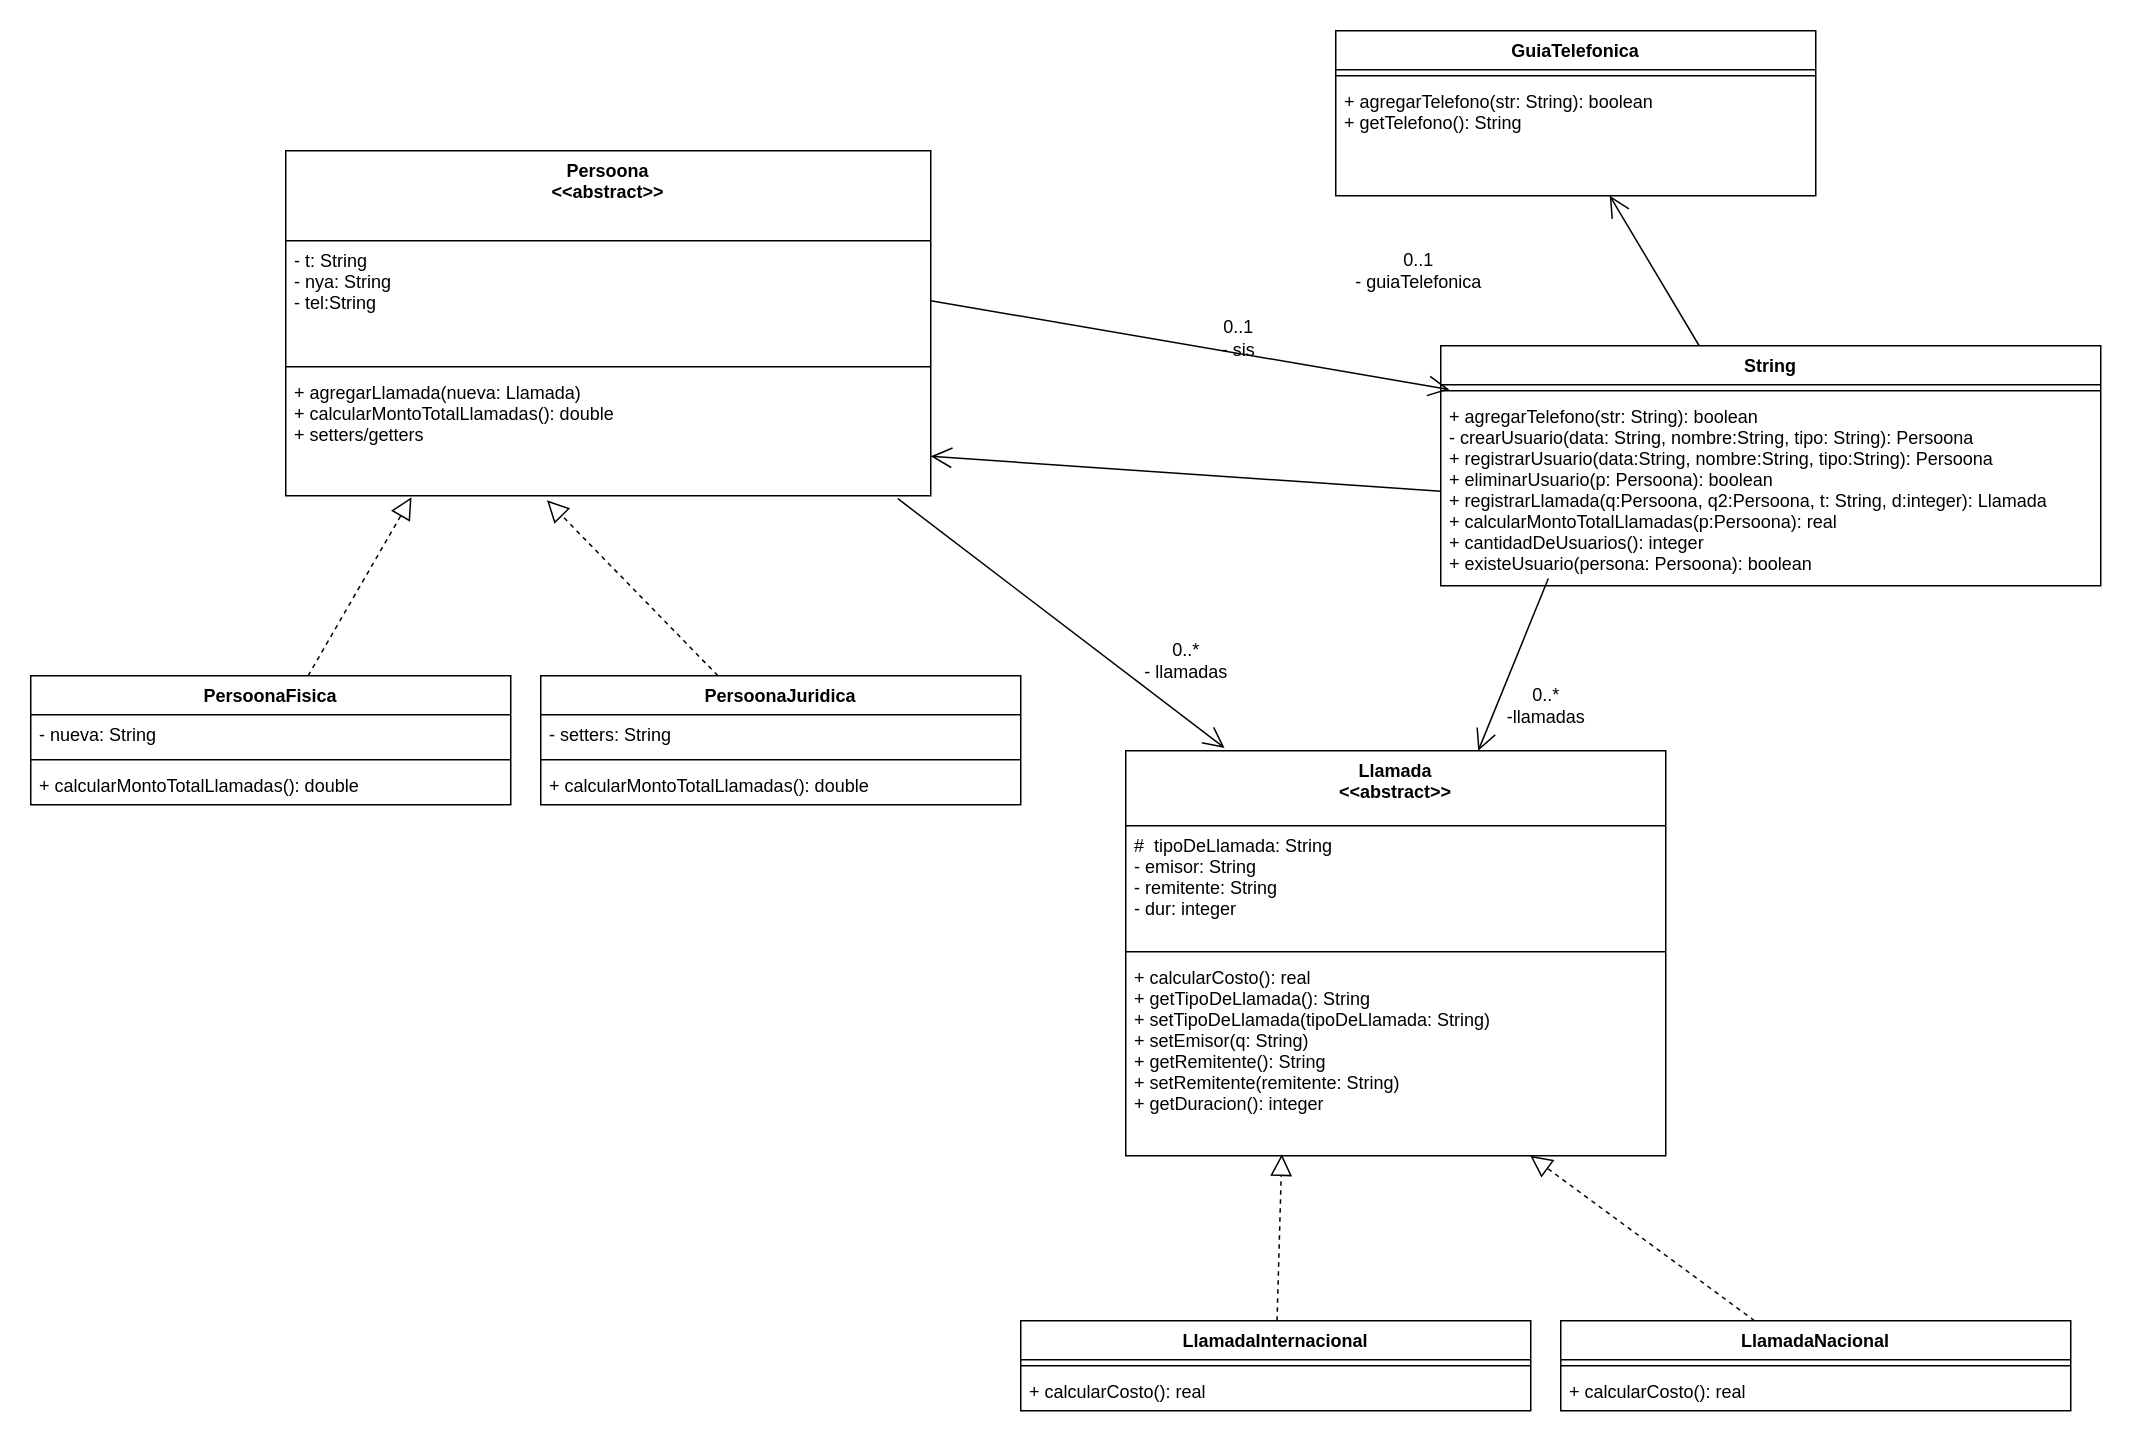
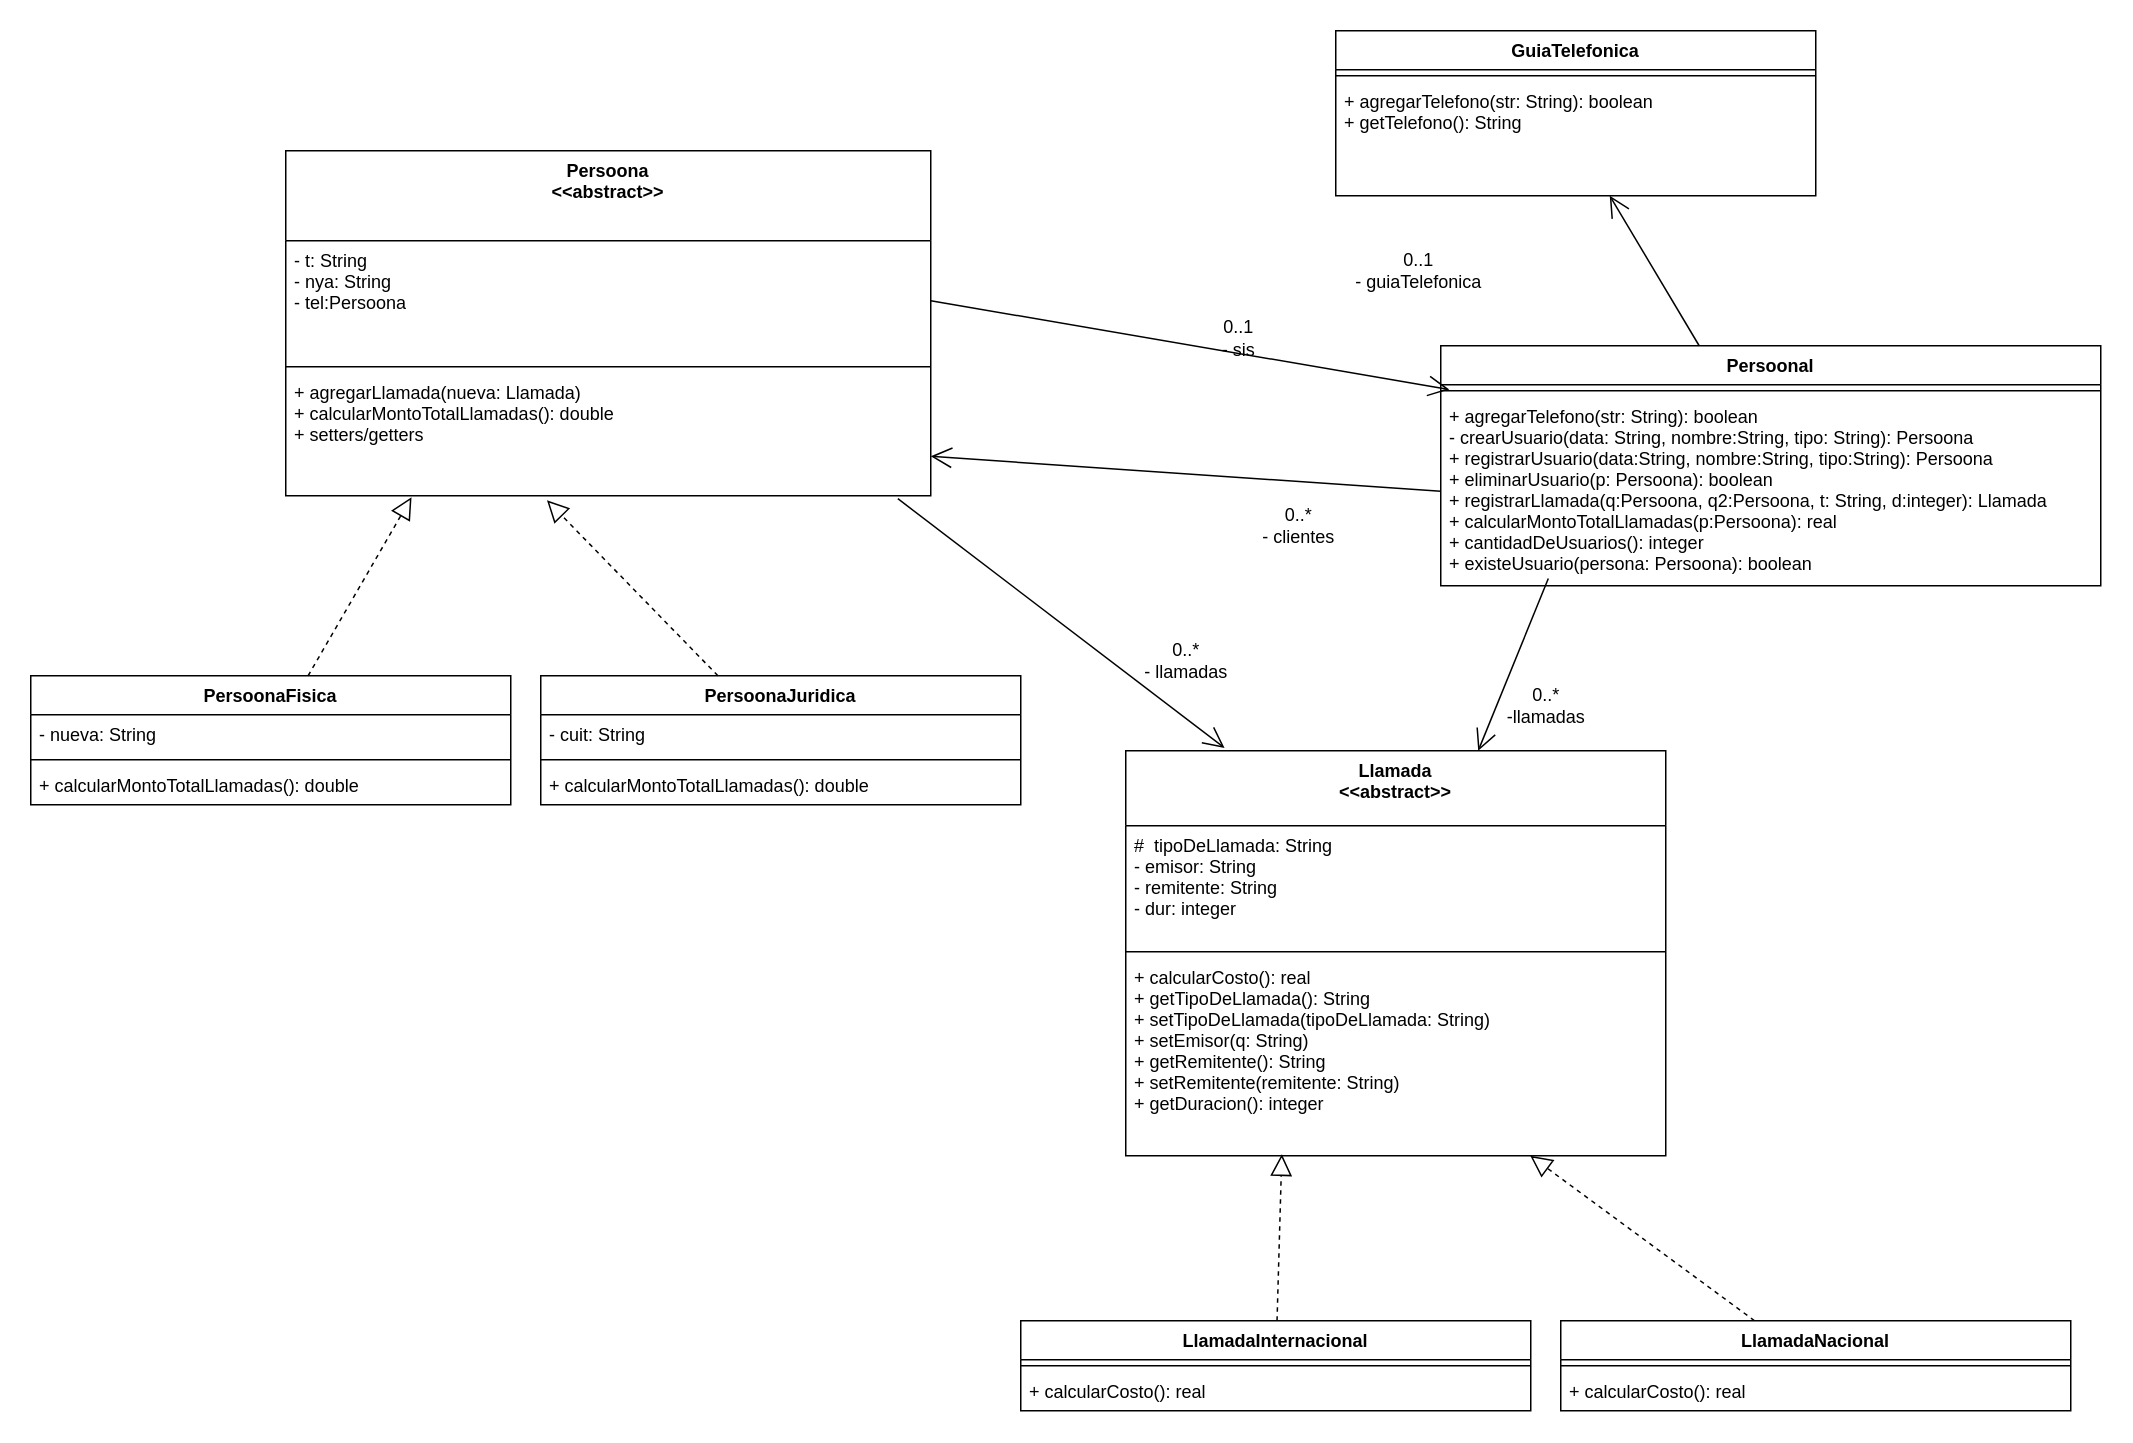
(340, 261) -> (340, 261)
(1770, 366) -> (1770, 366)
none -> (1298, 526)
(625, 735) -> (608, 735)
